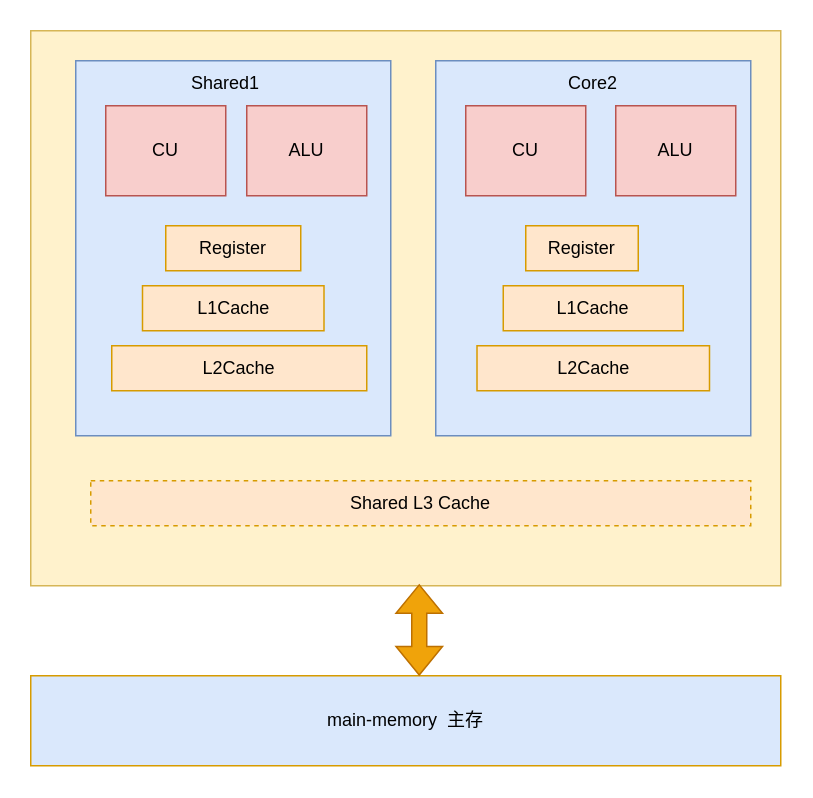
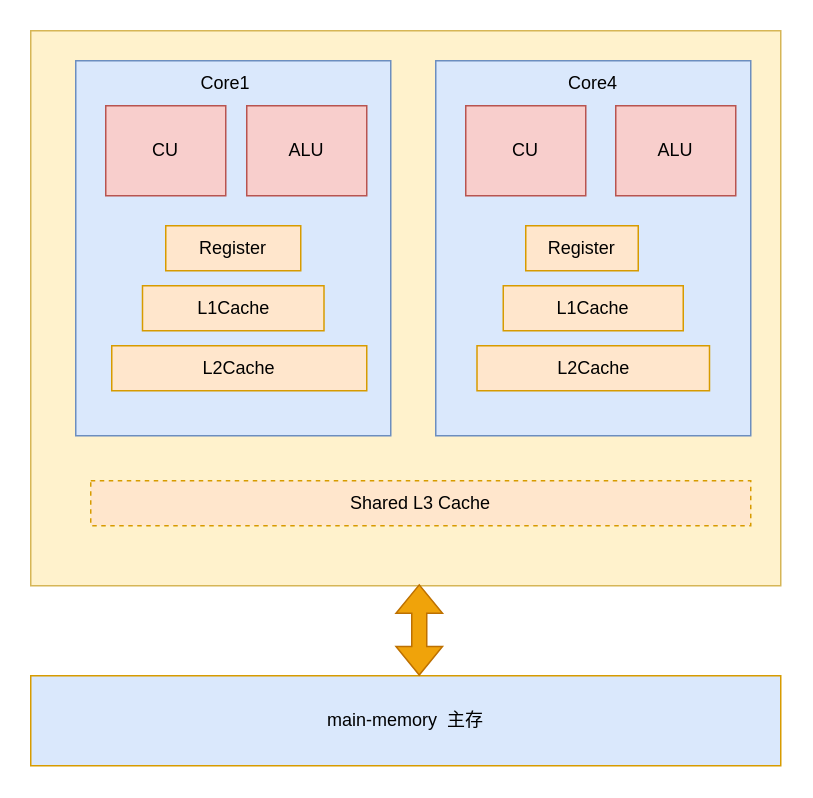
(226, 83) -> (226, 83)
(593, 83) -> (593, 83)
